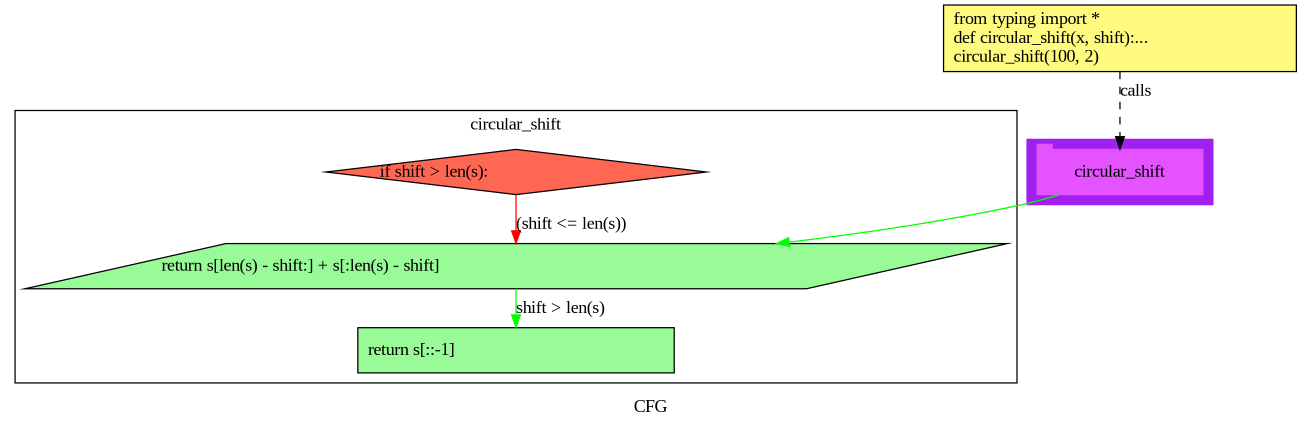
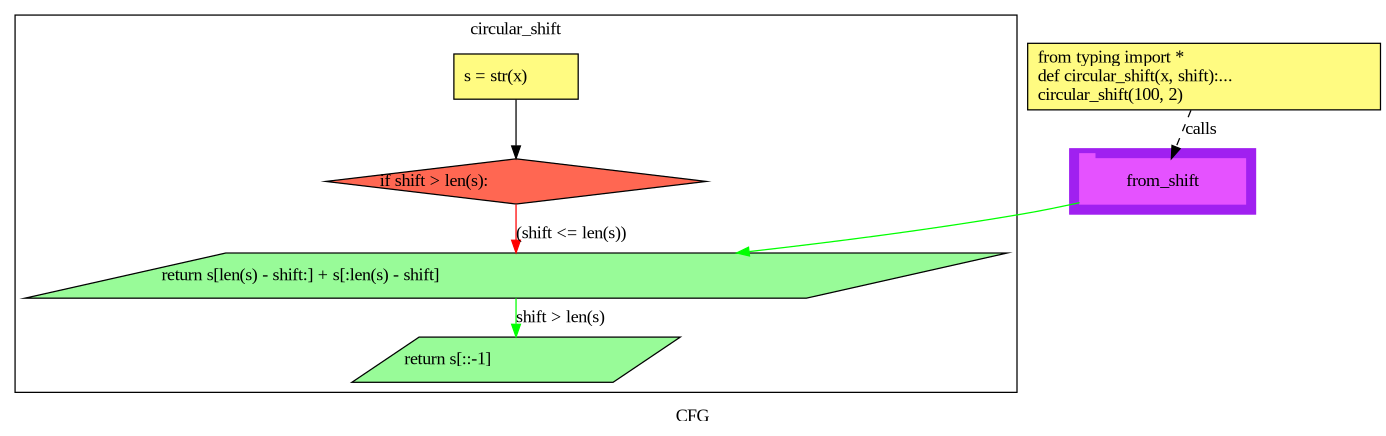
none -> (516, 77)
(1120, 172) -> (1163, 181)
(516, 350) -> (516, 360)
